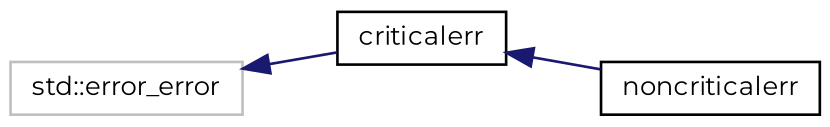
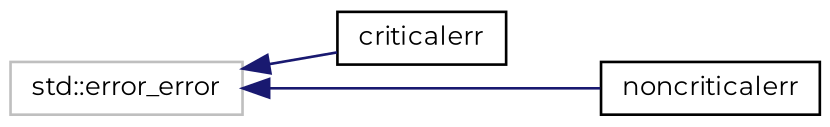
(567, 63) -> (435, 88)
